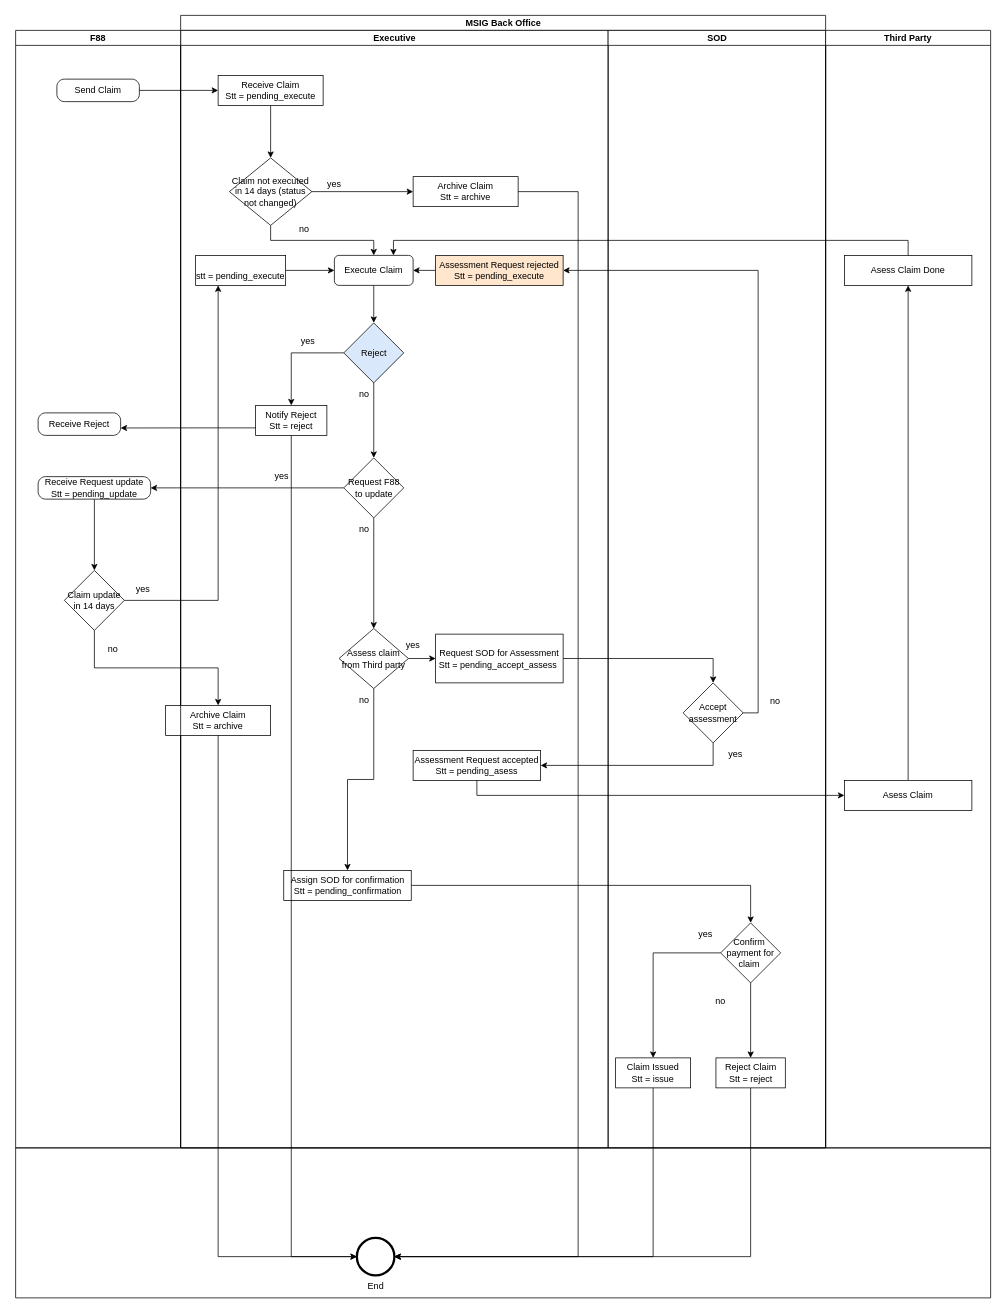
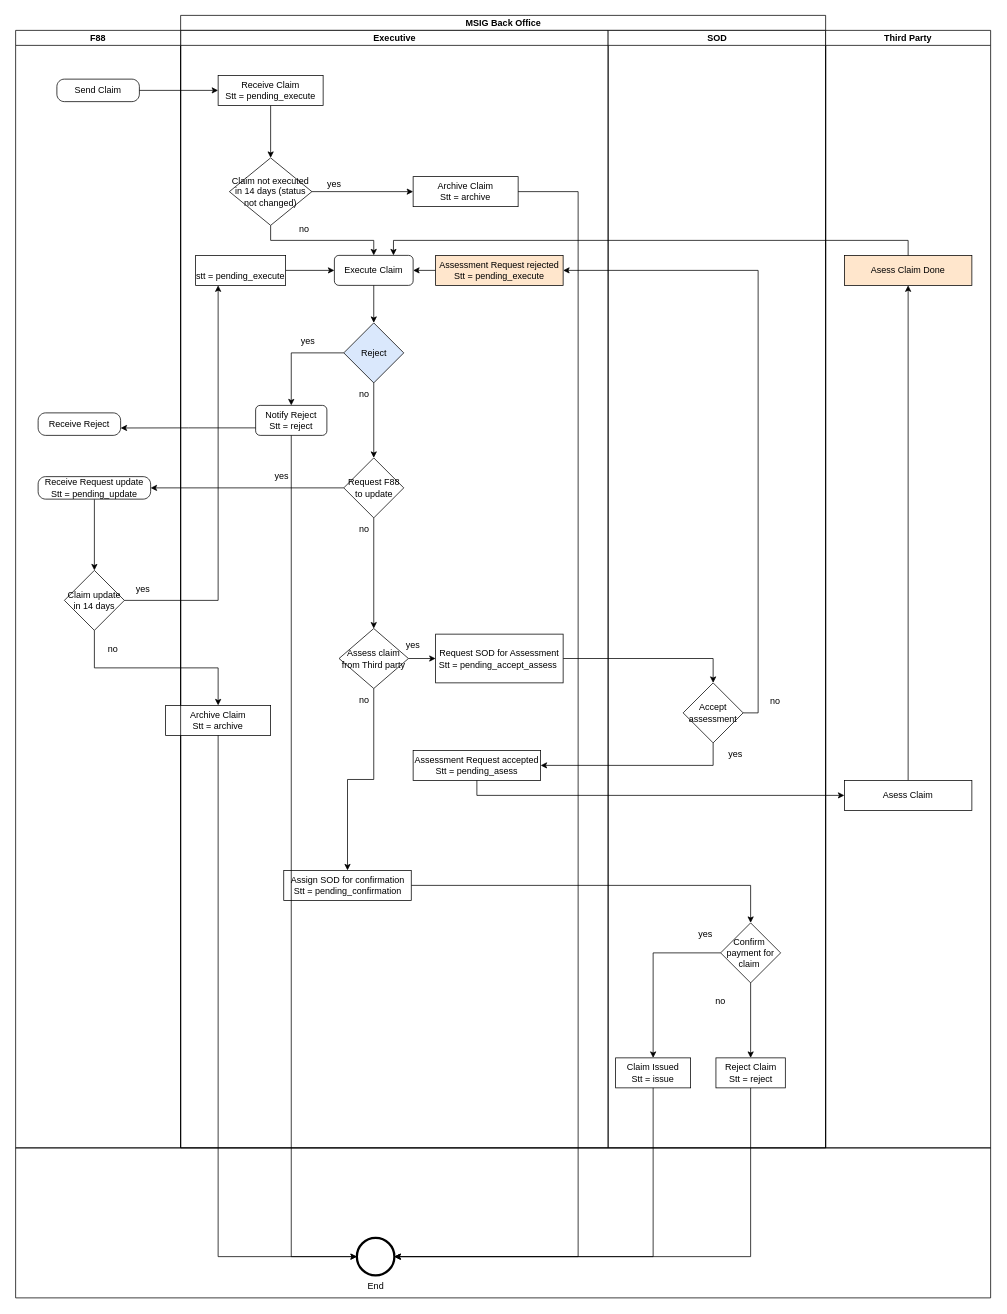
(908, 270) -> (908, 270)
(291, 420) -> (291, 420)
